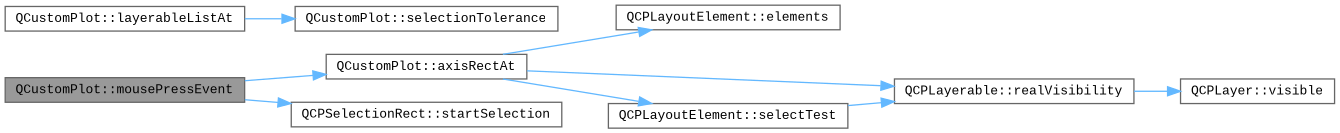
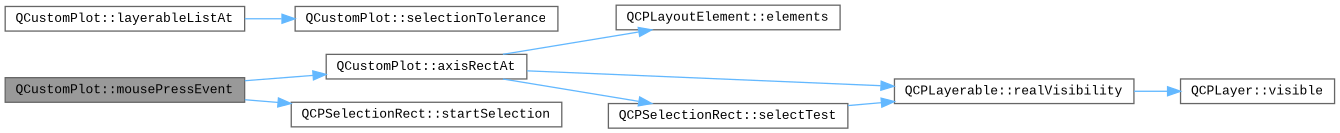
(728, 116) -> (728, 116)
